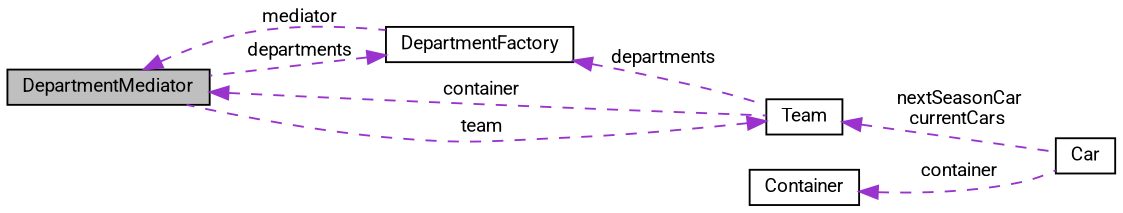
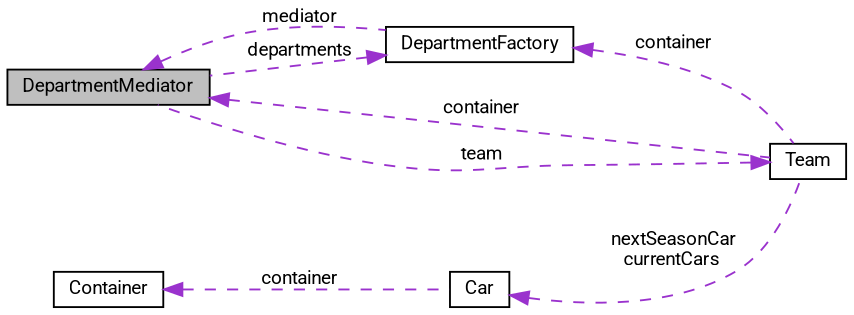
(662, 58) -> (672, 44)
(958, 138) -> (691, 290)
